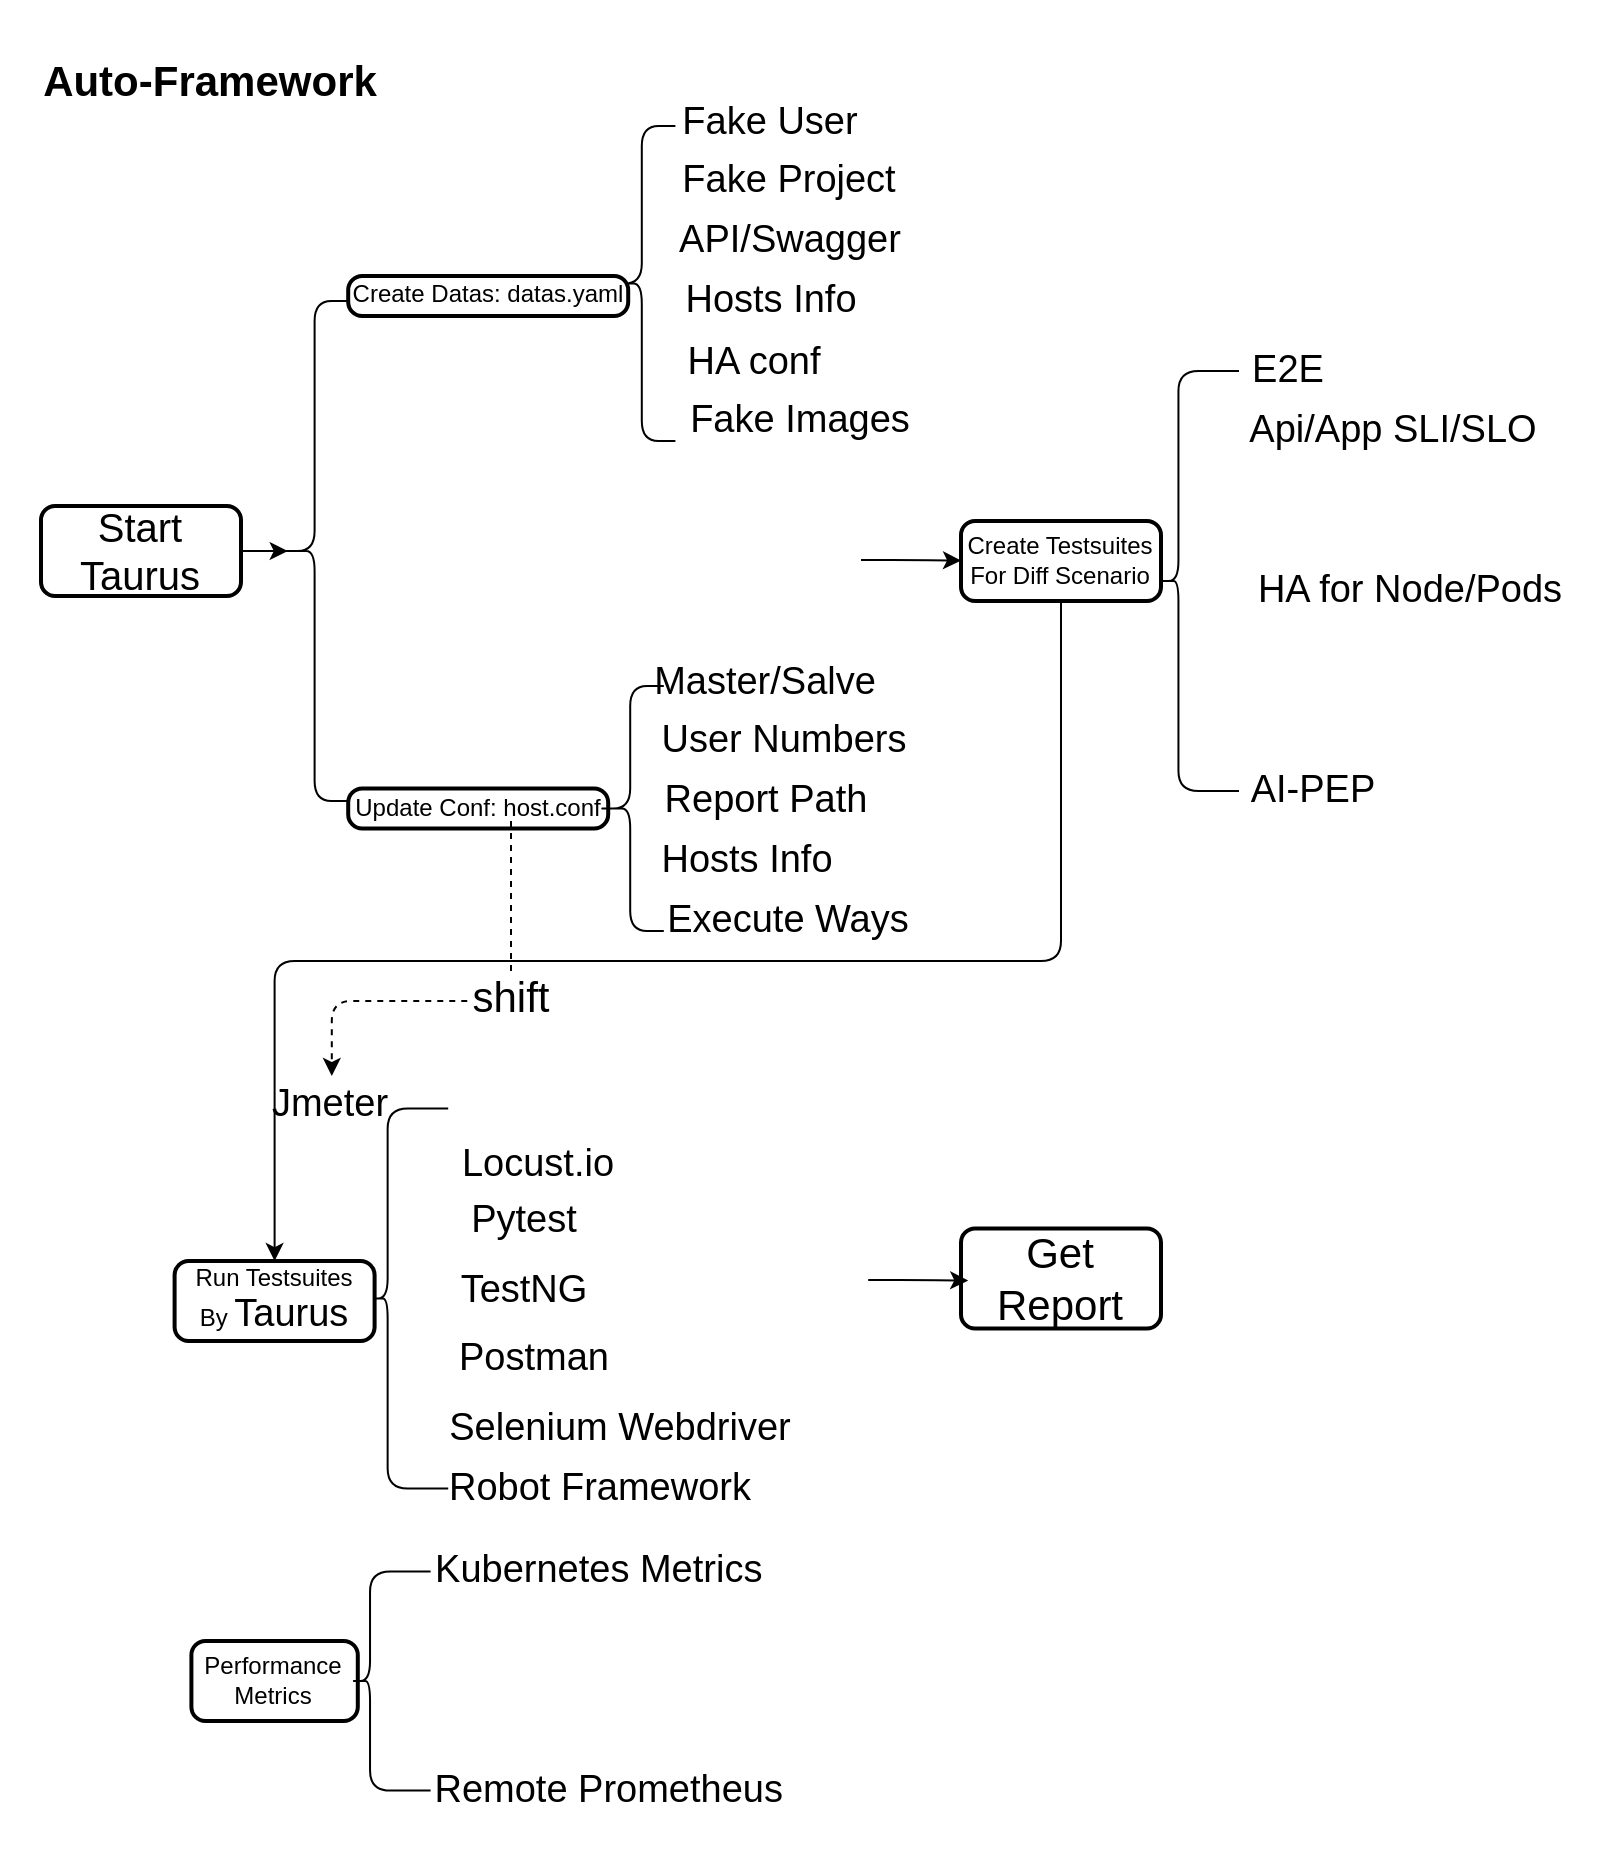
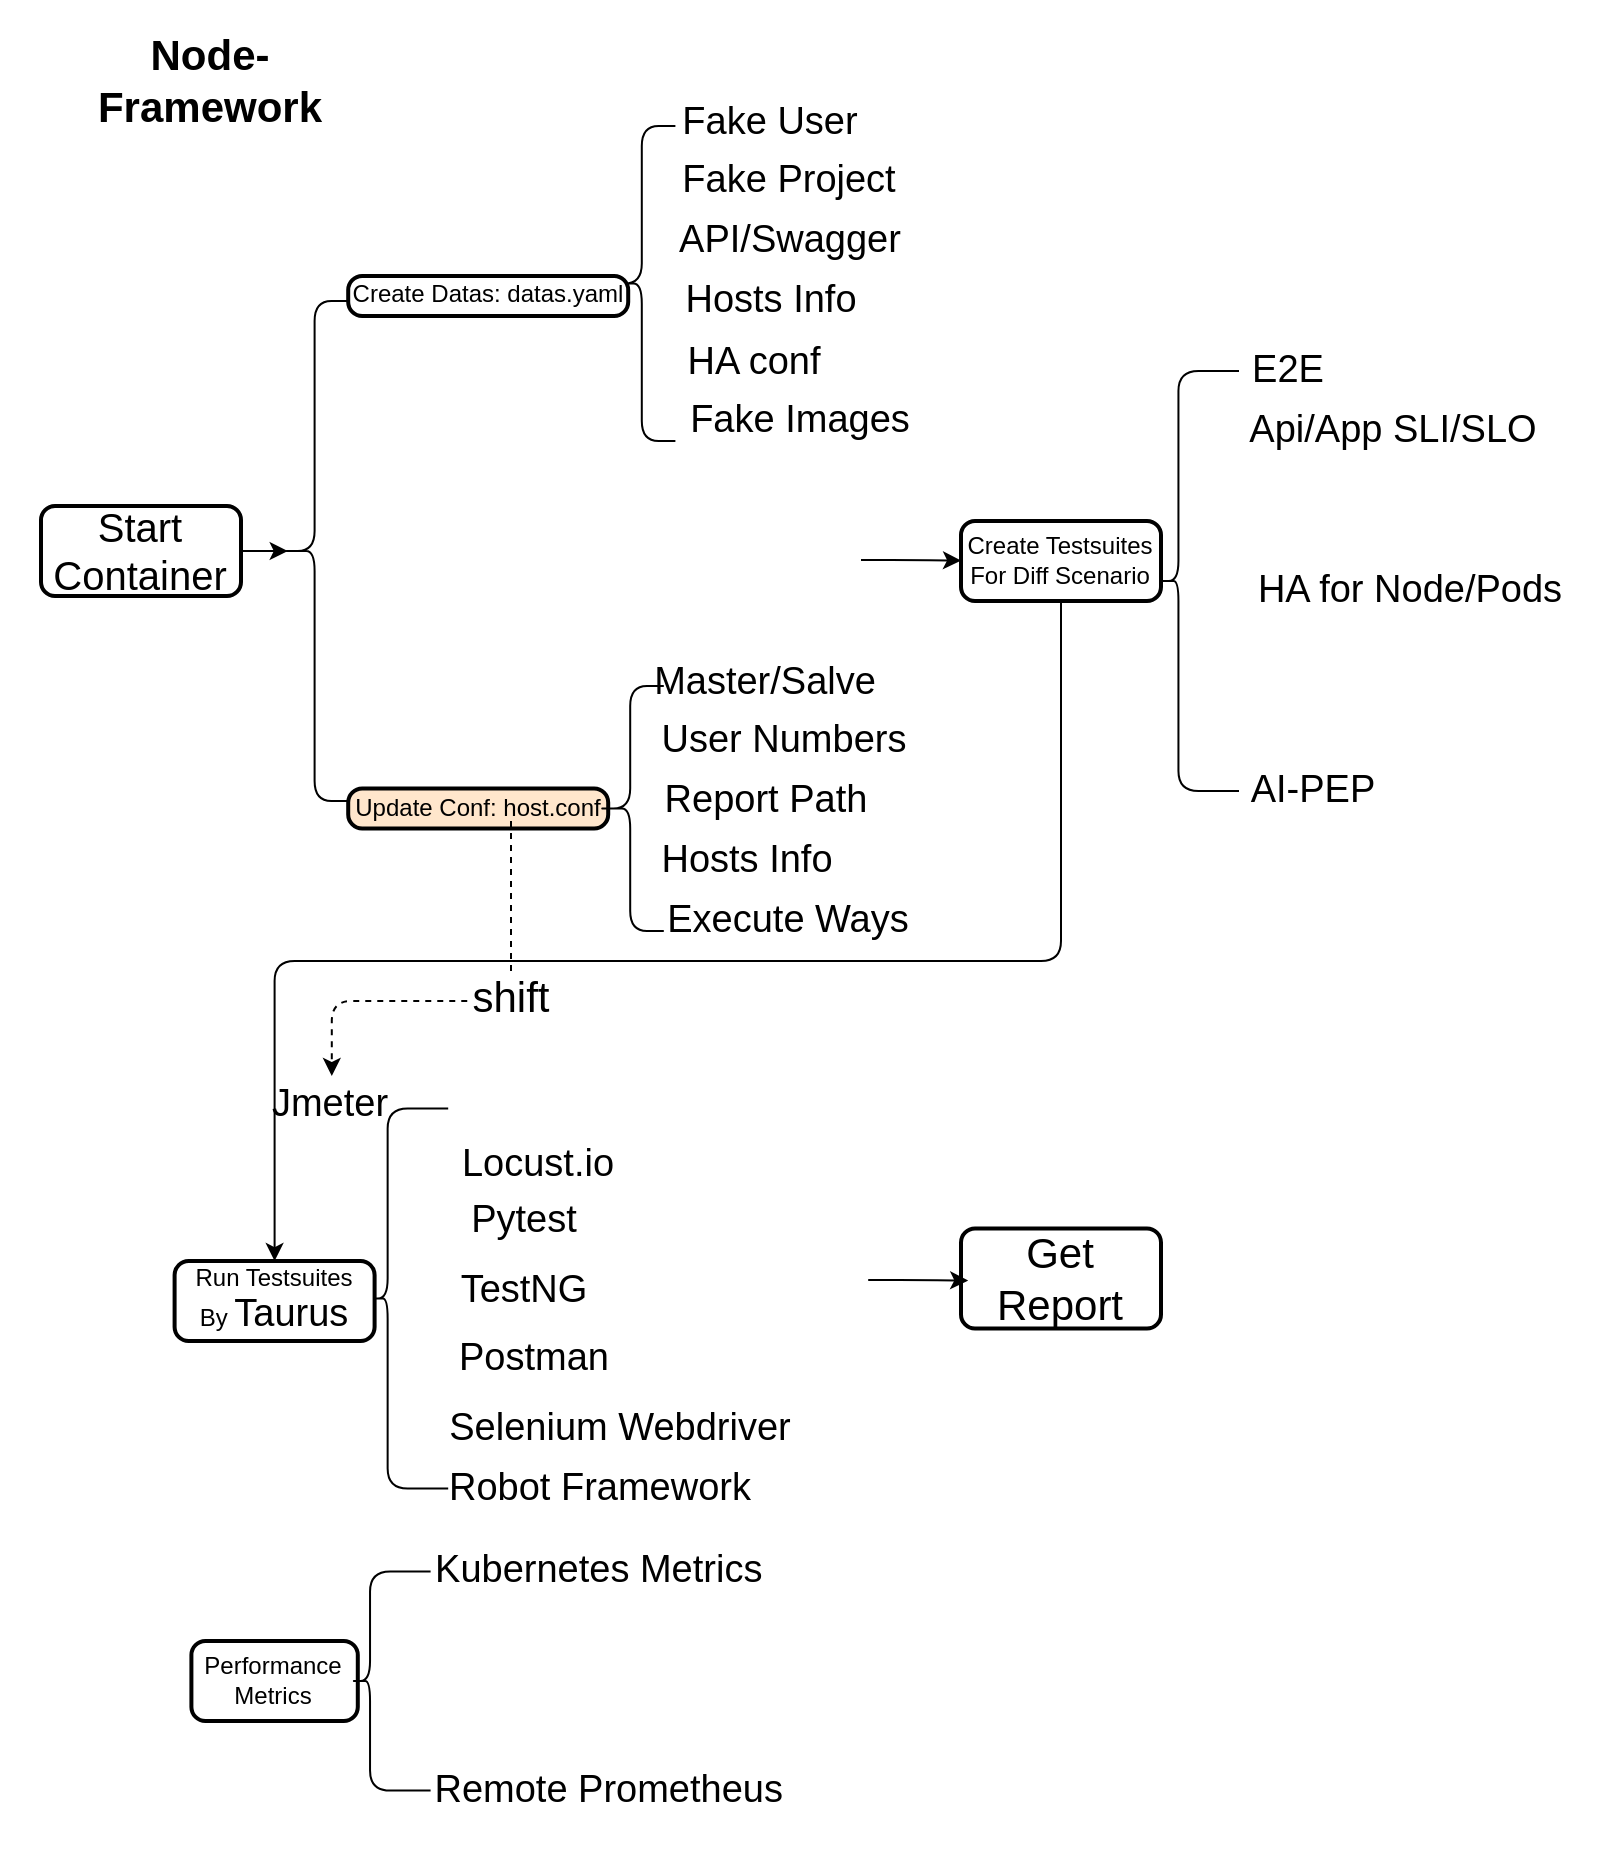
(211, 81) -> (211, 81)
(141, 551) -> (141, 551)
(478, 809) -> (478, 809)
